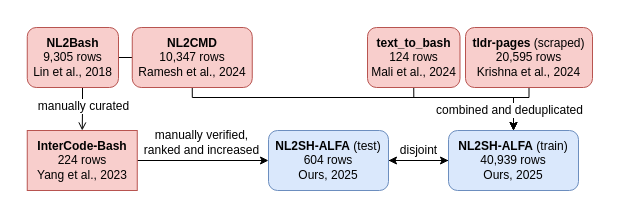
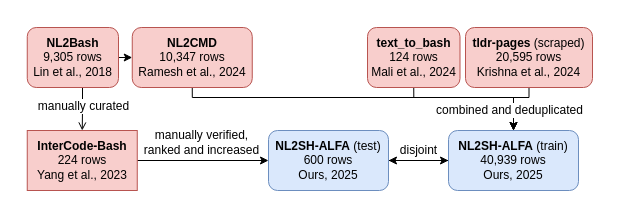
(127, 58) -> (124, 58)
(329, 161) -> (329, 161)
